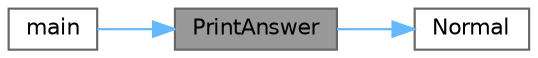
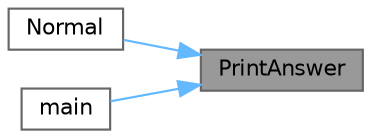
(365, 29) -> (151, 45)
